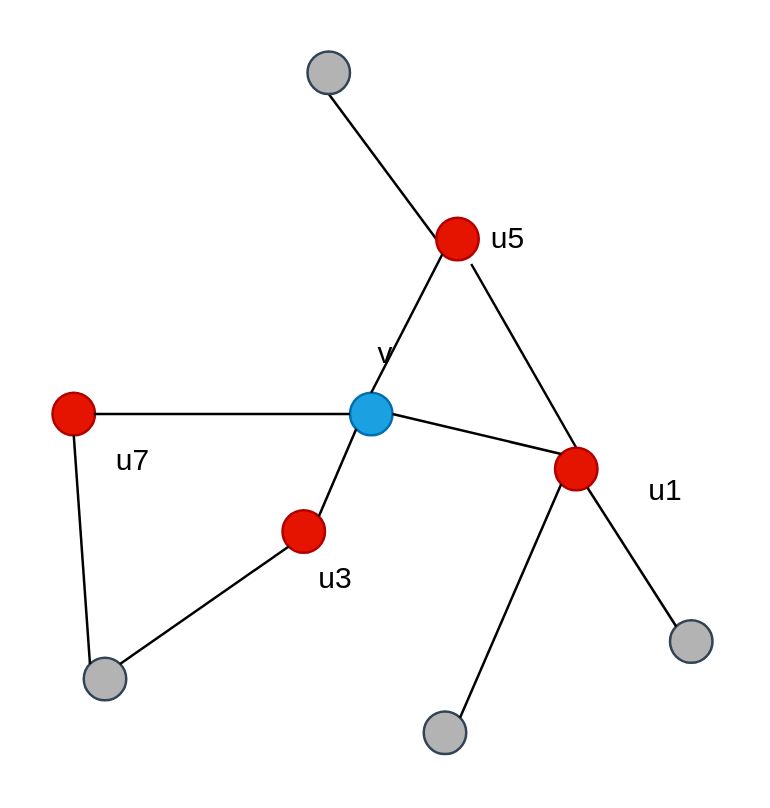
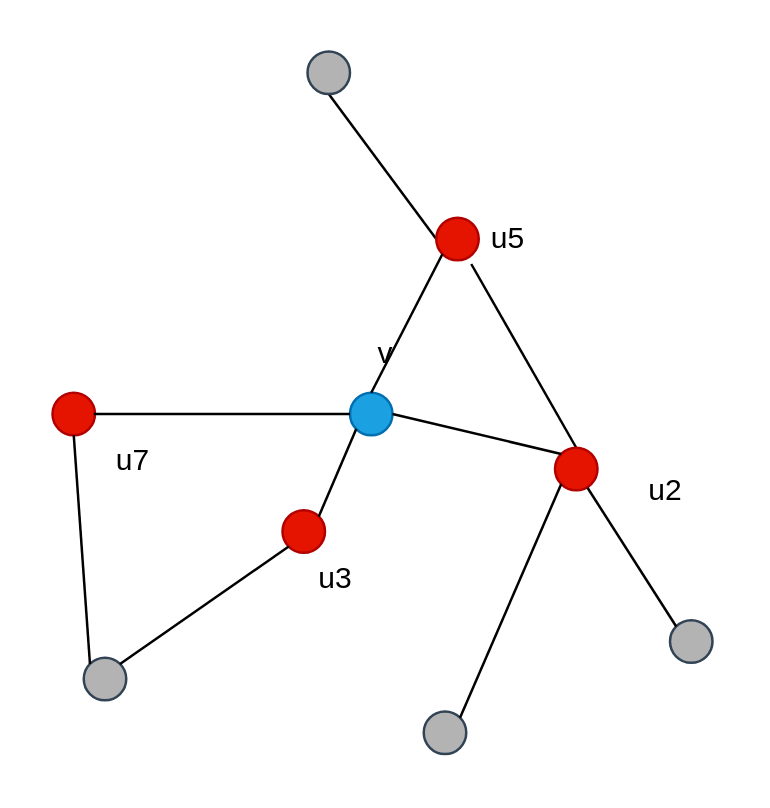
(666, 491) -> (666, 491)
